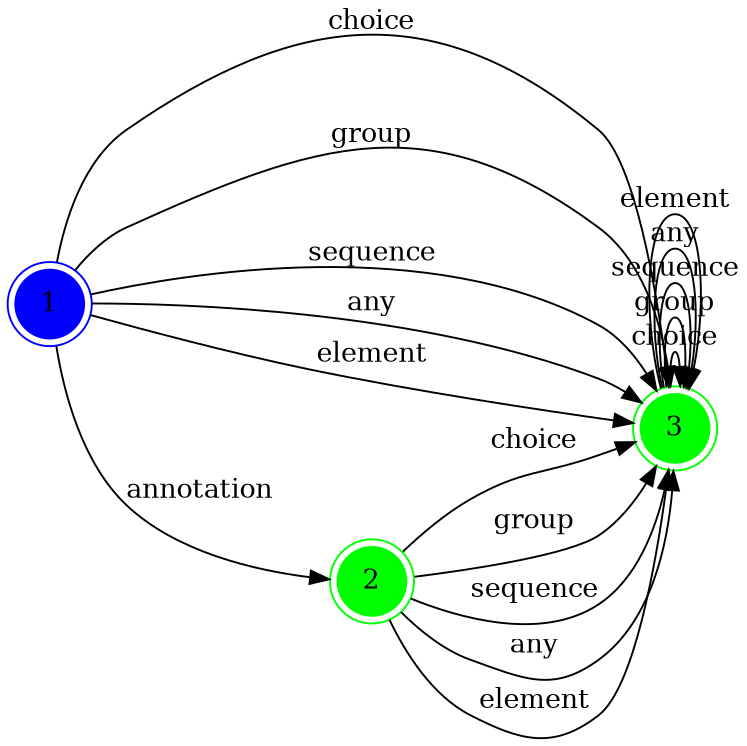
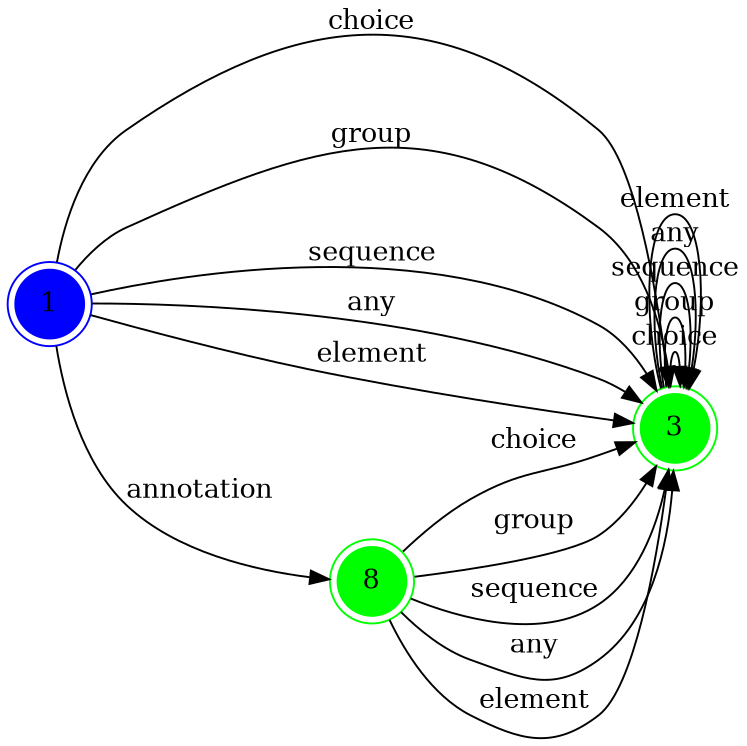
(372, 581) -> (372, 581)
